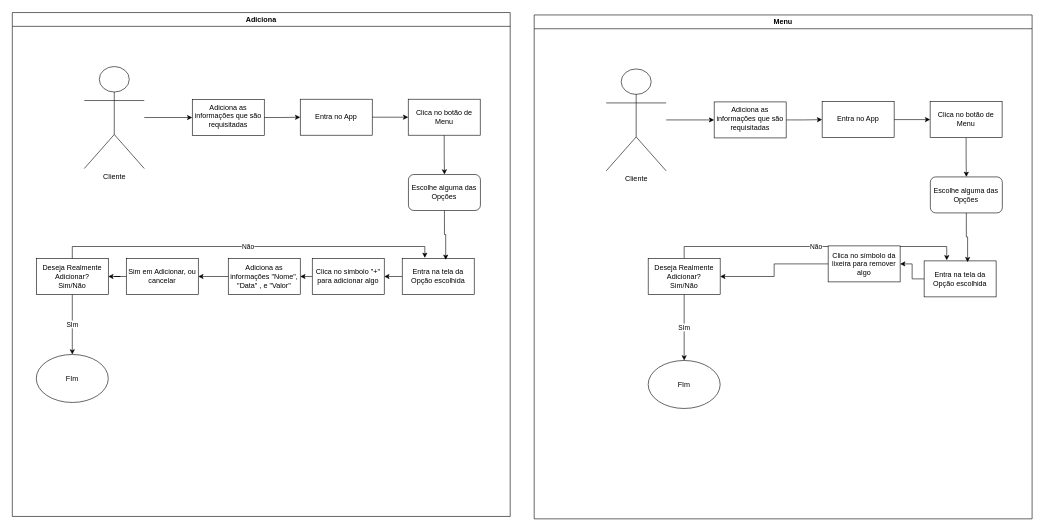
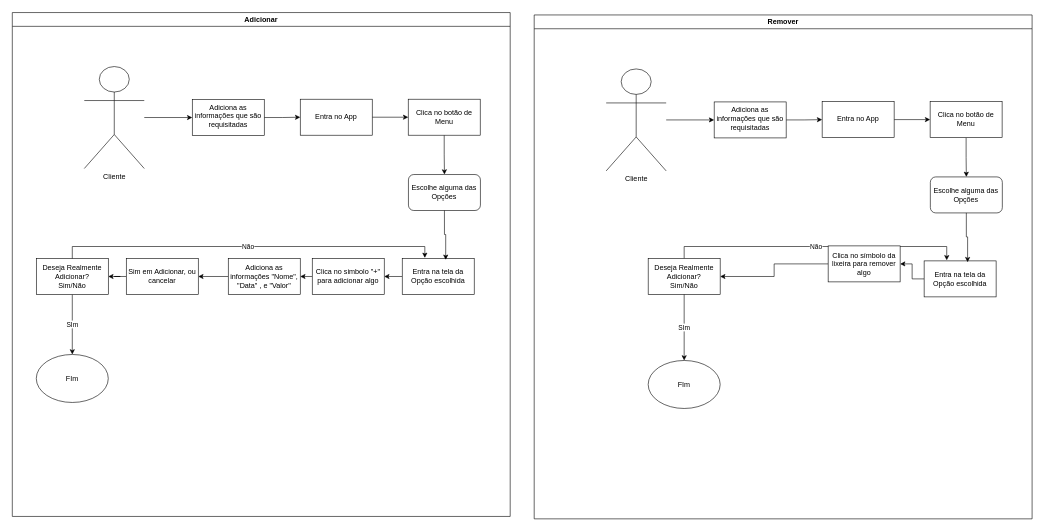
(261, 20) -> (261, 20)
(783, 22) -> (783, 22)
